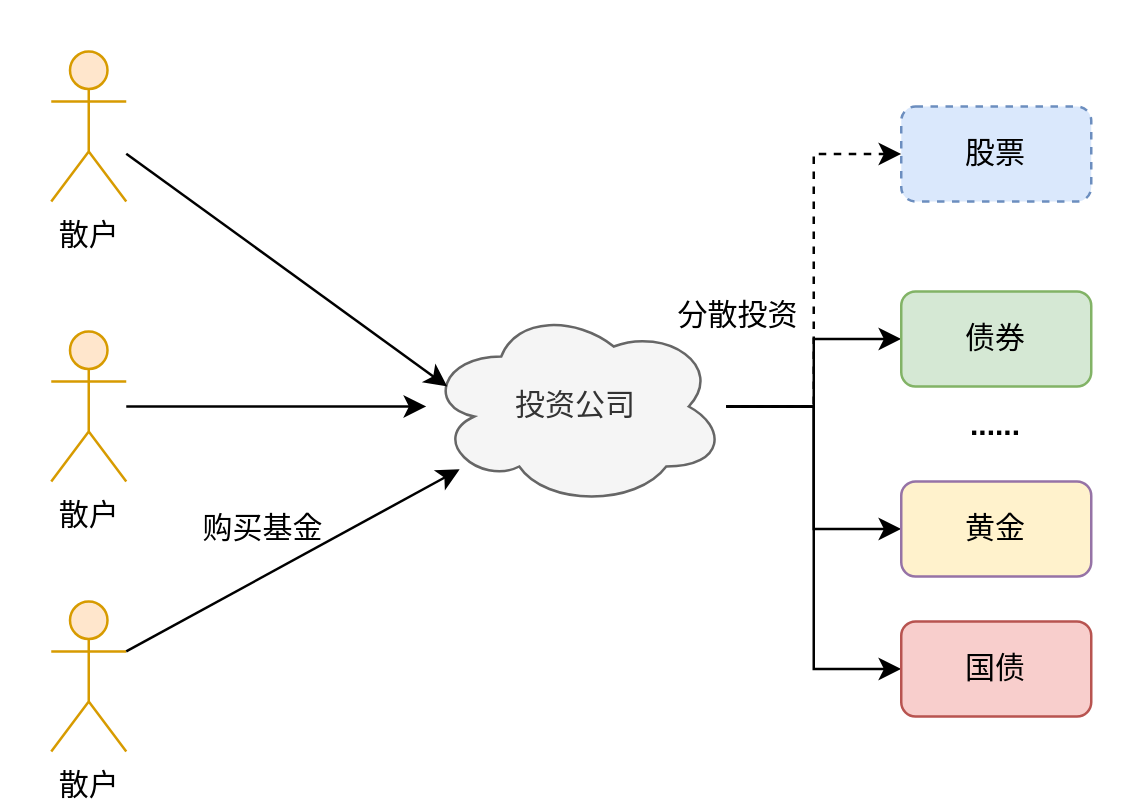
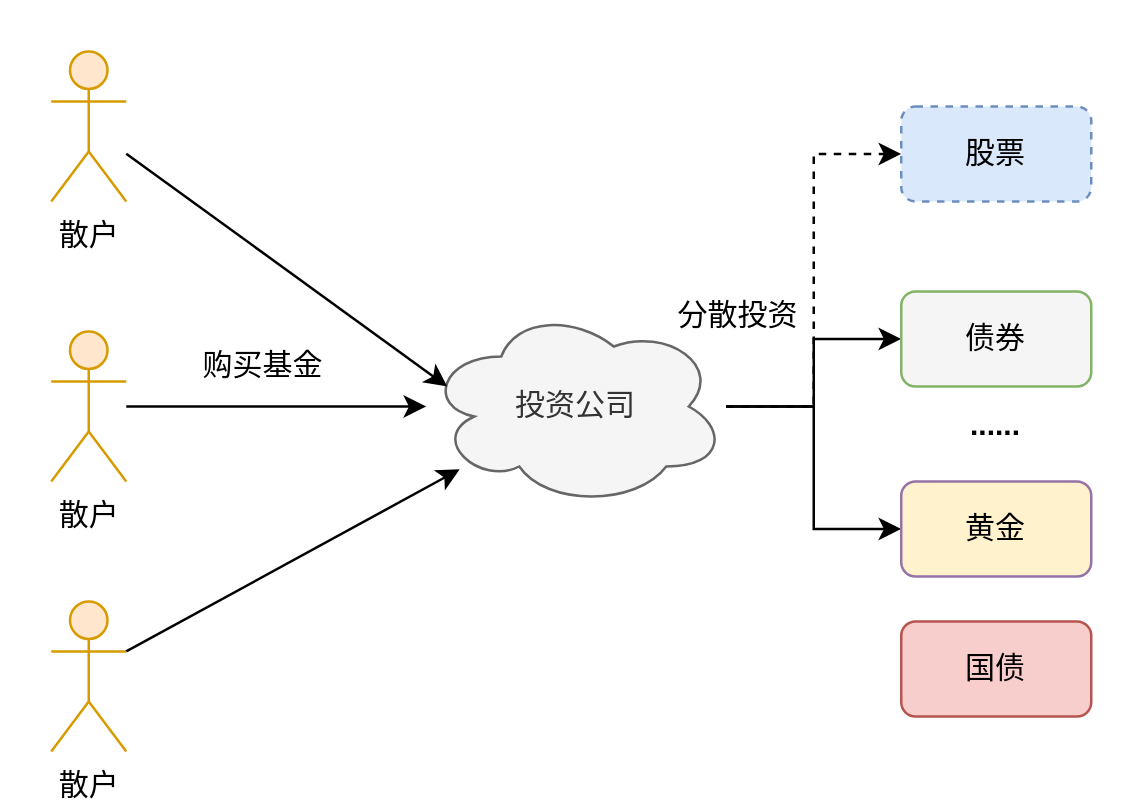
(996, 339) -> (996, 339)
(264, 529) -> (264, 366)
(814, 637) -> none
